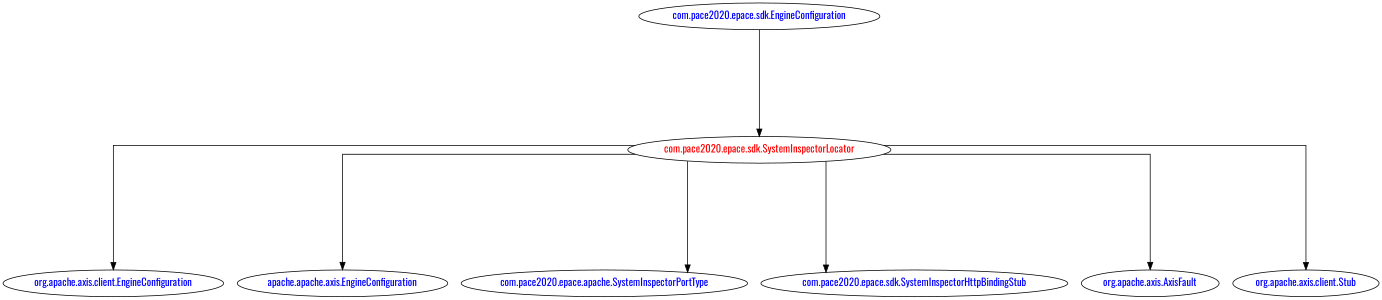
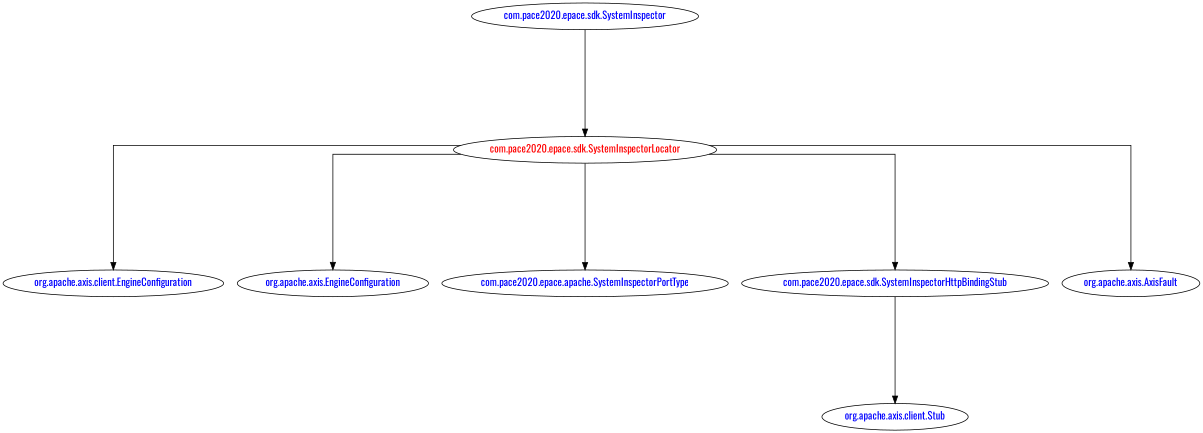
(759, 16) -> (585, 16)
(1153, 145) -> (895, 346)
(343, 283) -> (333, 283)
